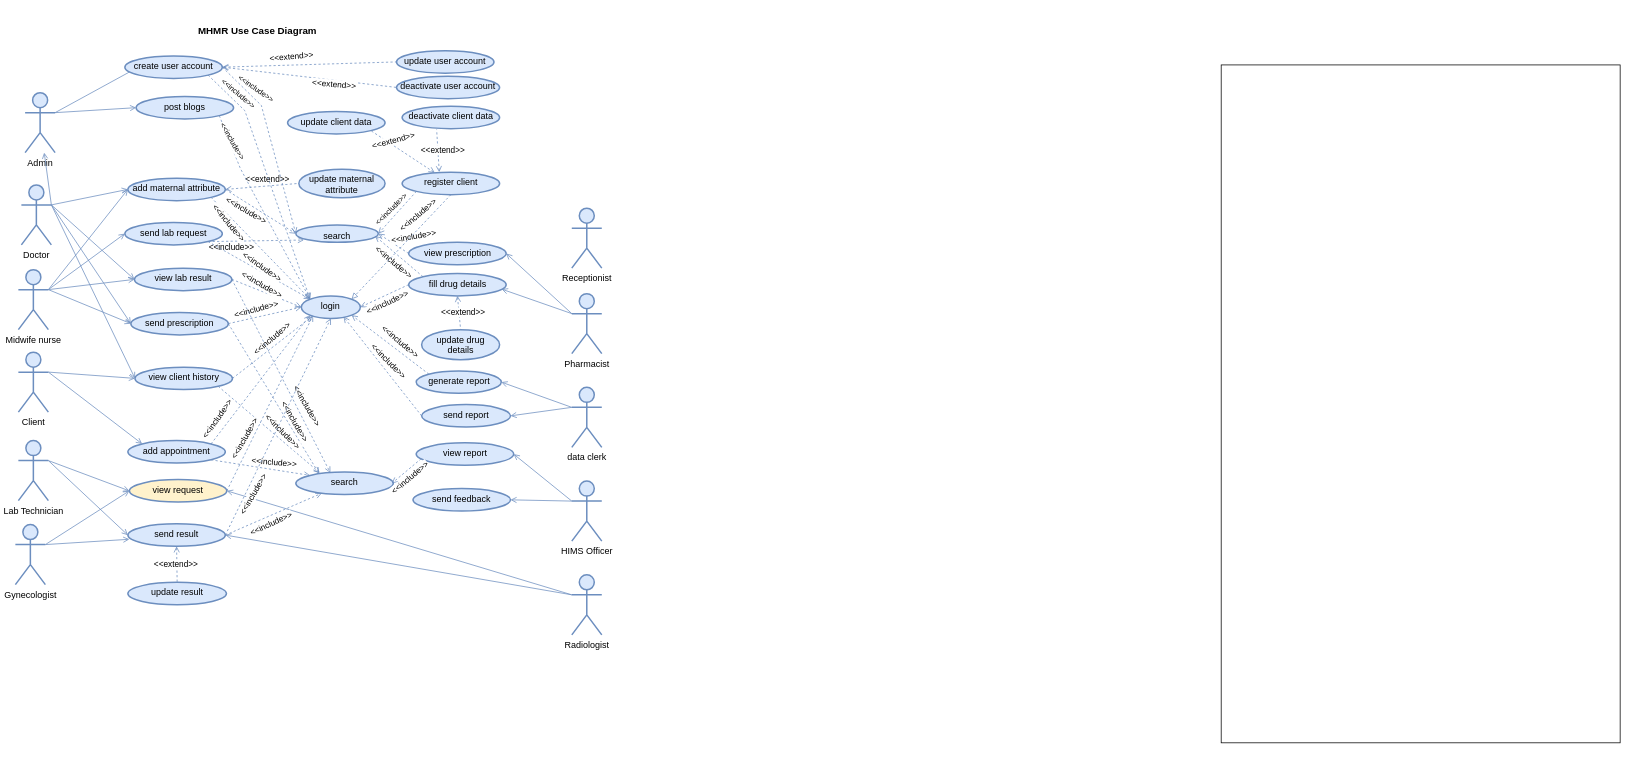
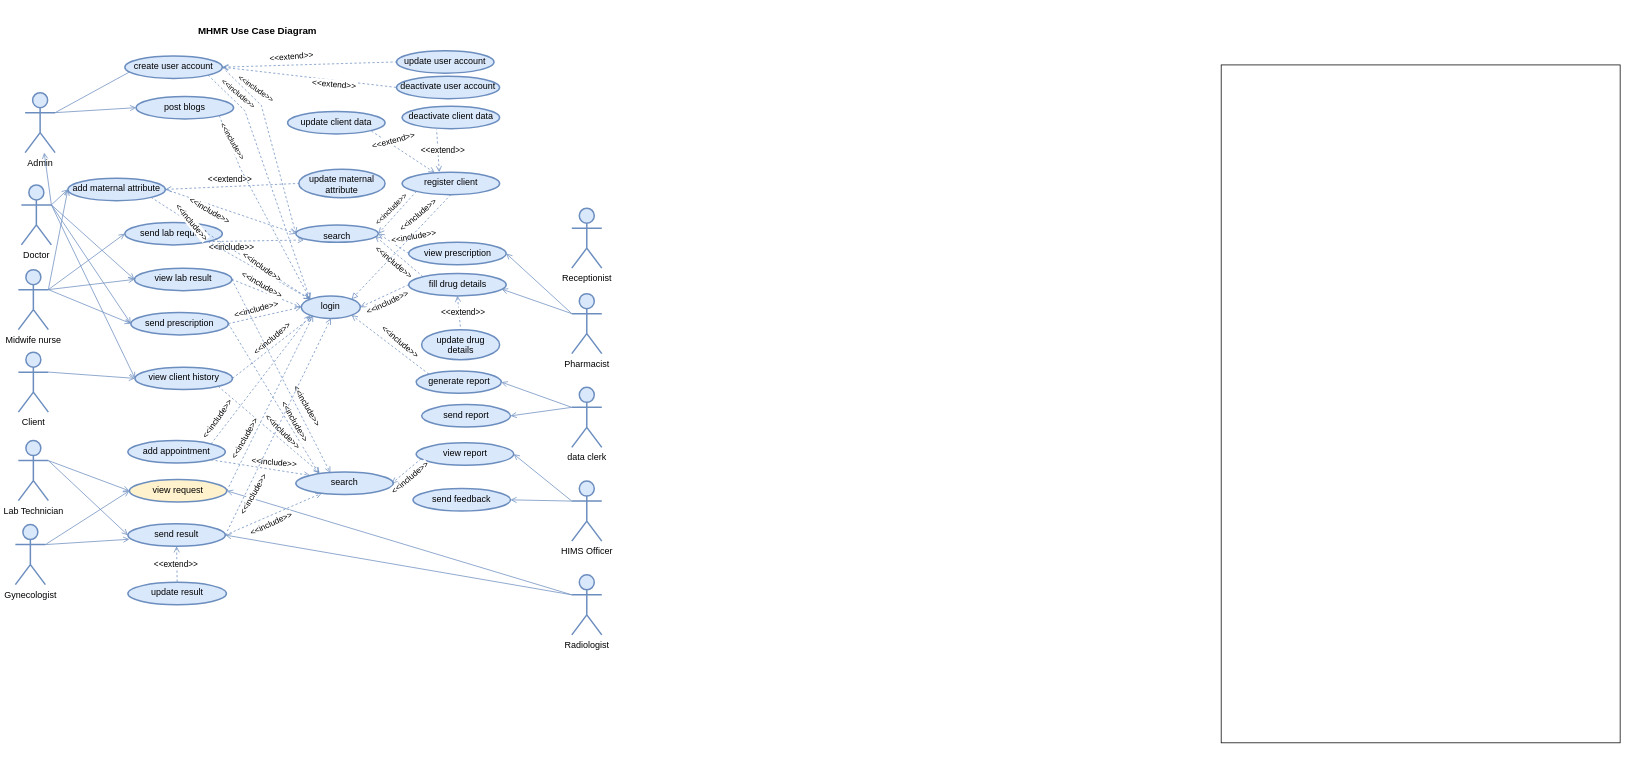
(177, 189) -> (117, 189)
(383, 367) -> none
(95, 408) -> none
